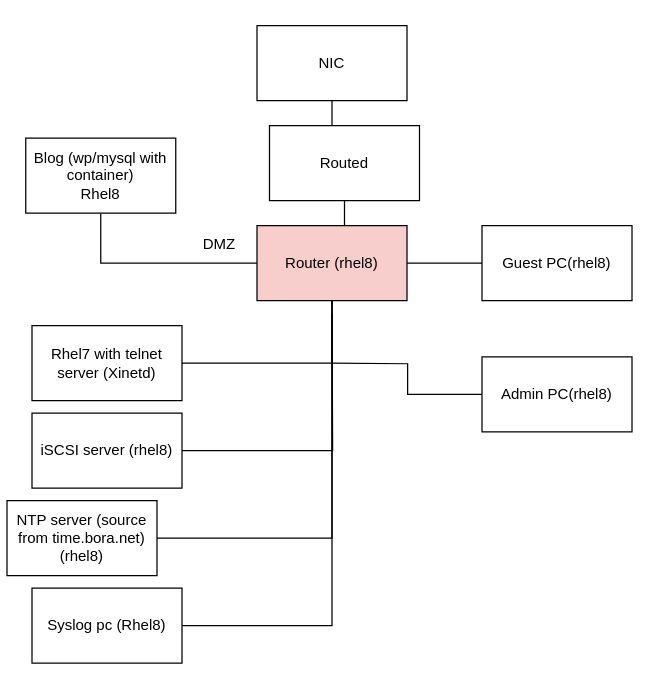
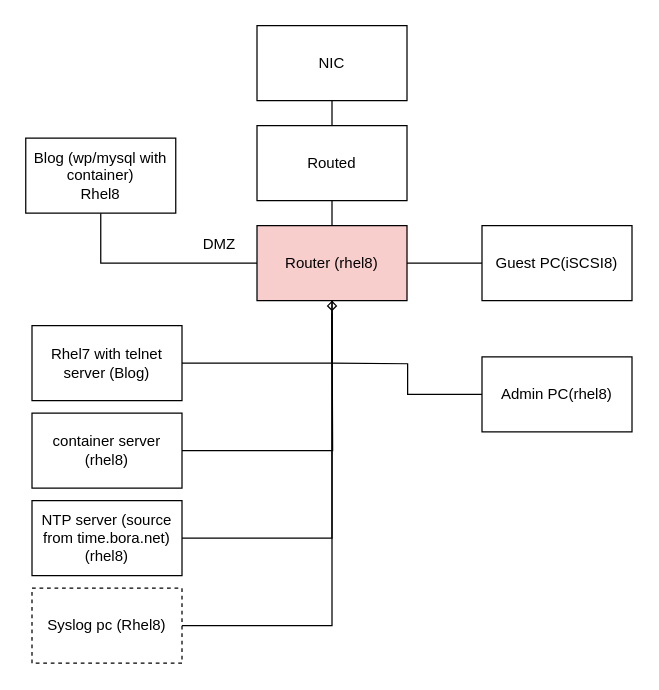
(344, 163) -> (332, 163)
(557, 263) -> (557, 263)
(107, 363) -> (107, 363)
(107, 451) -> (107, 451)
(82, 538) -> (107, 538)
(107, 626) -> (107, 626)
(183, 626) -> (183, 626)
